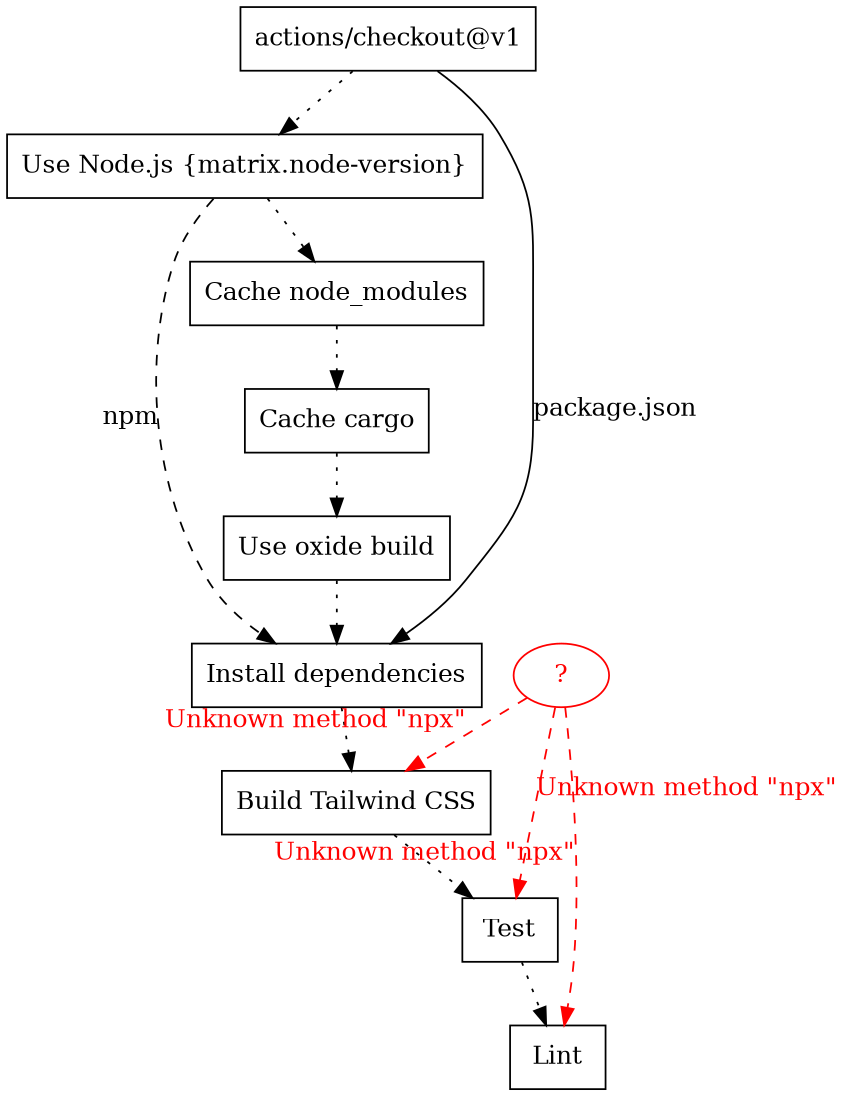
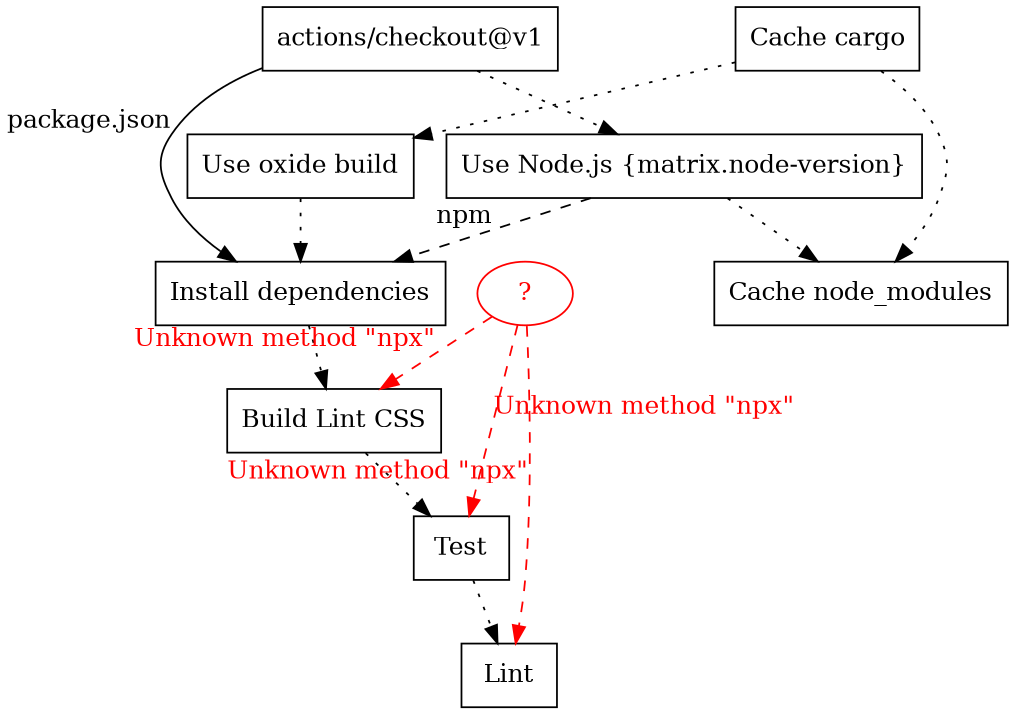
(337, 348) -> (945, 153)
(356, 803) -> (334, 421)
